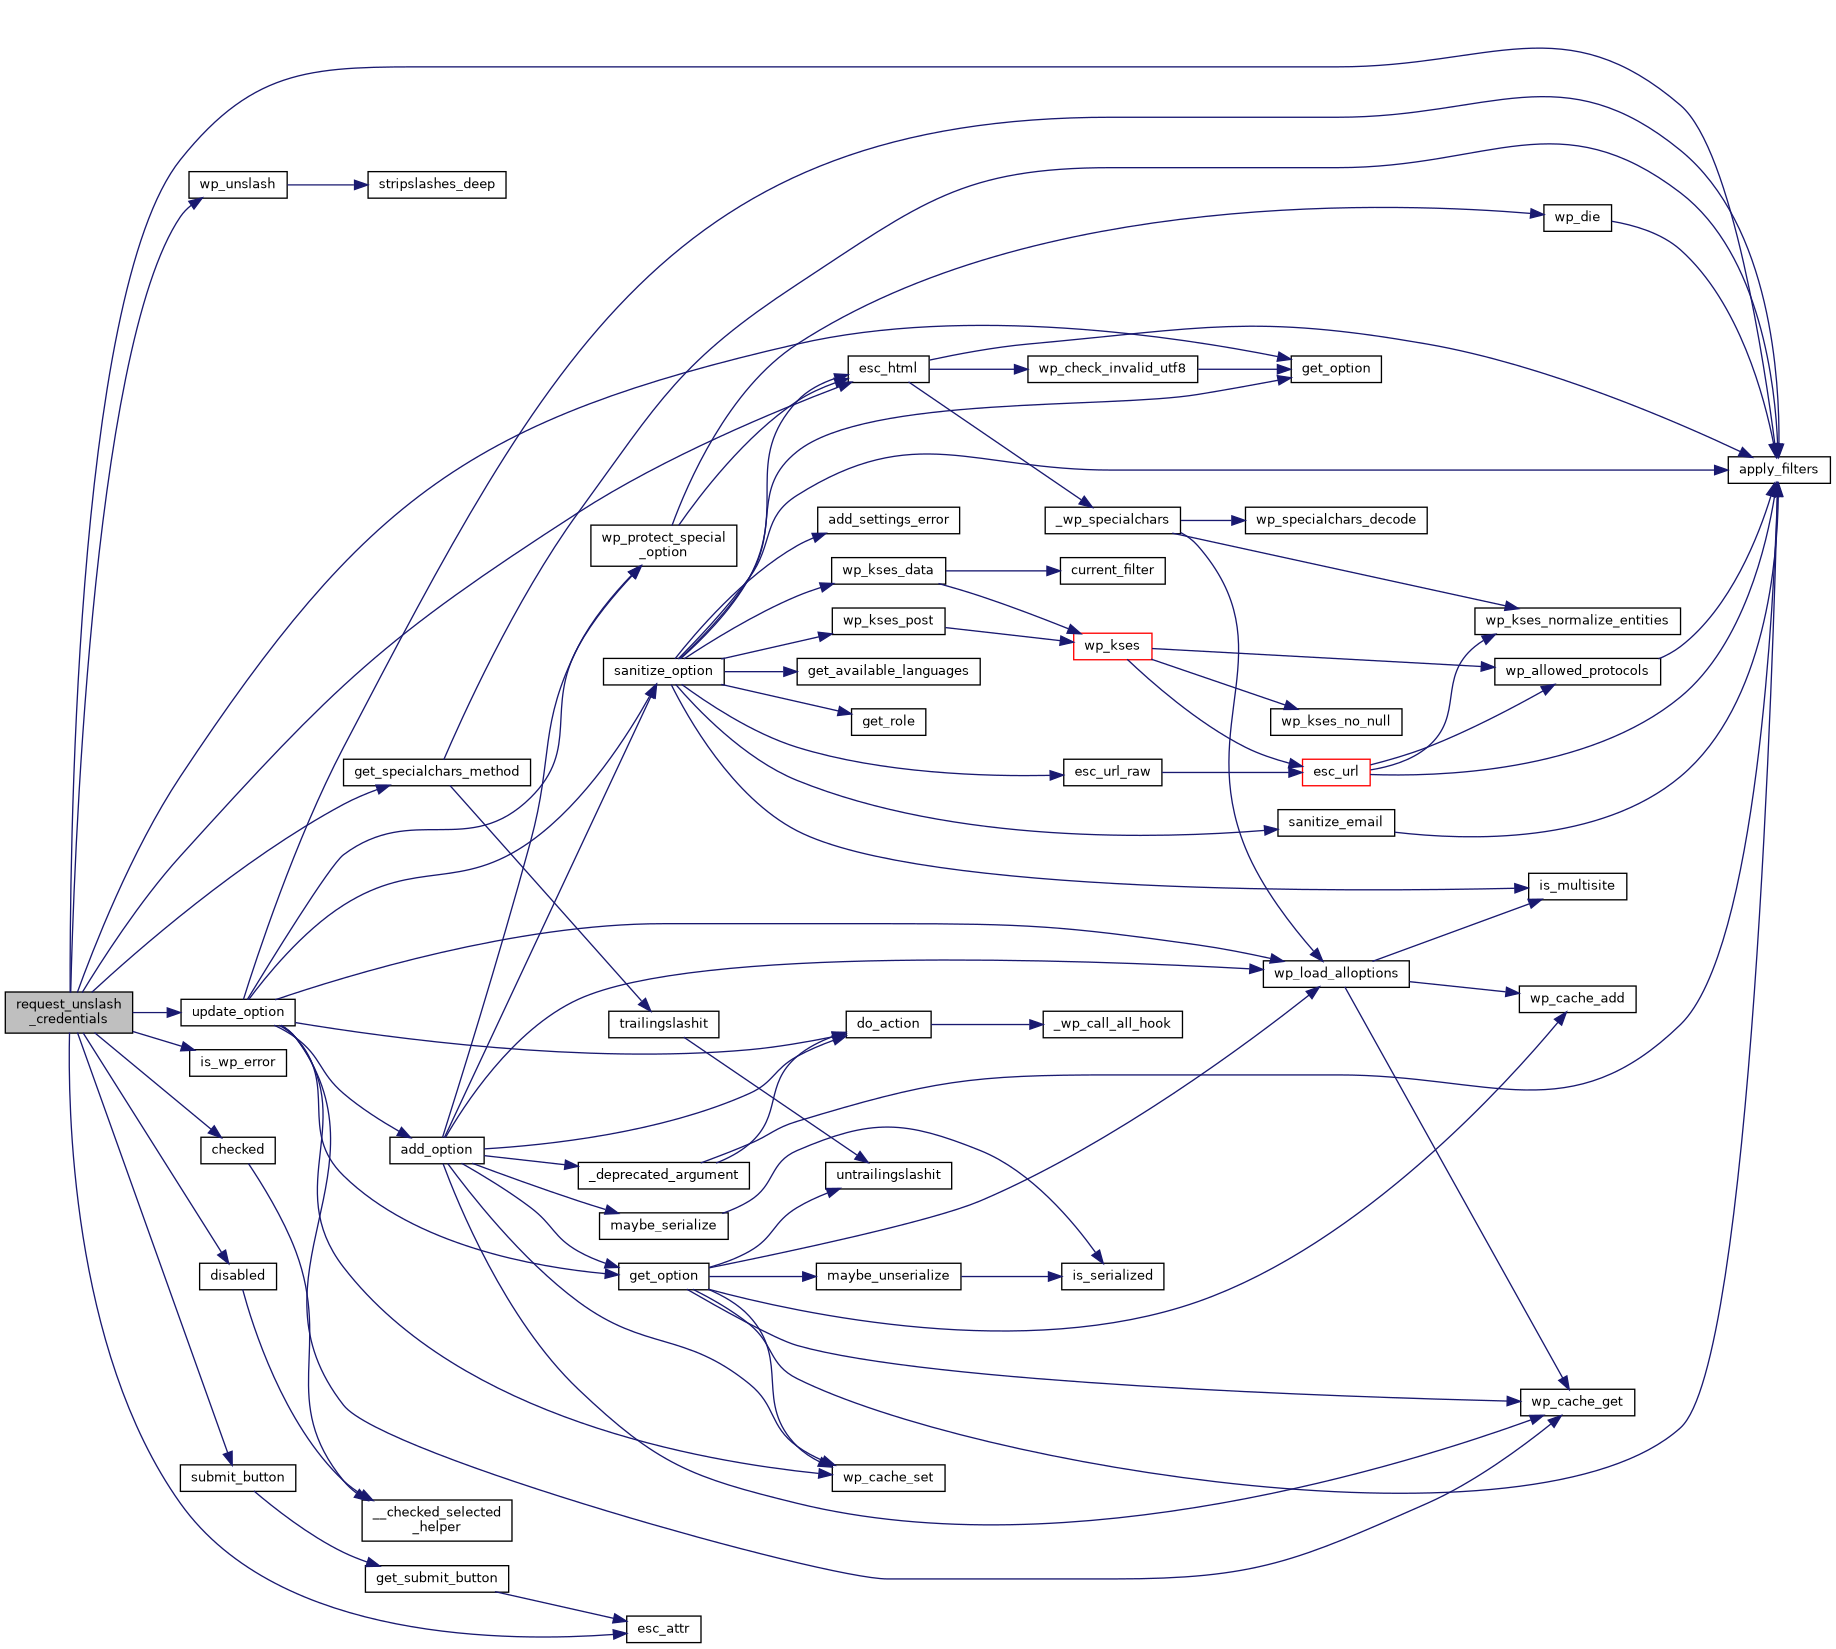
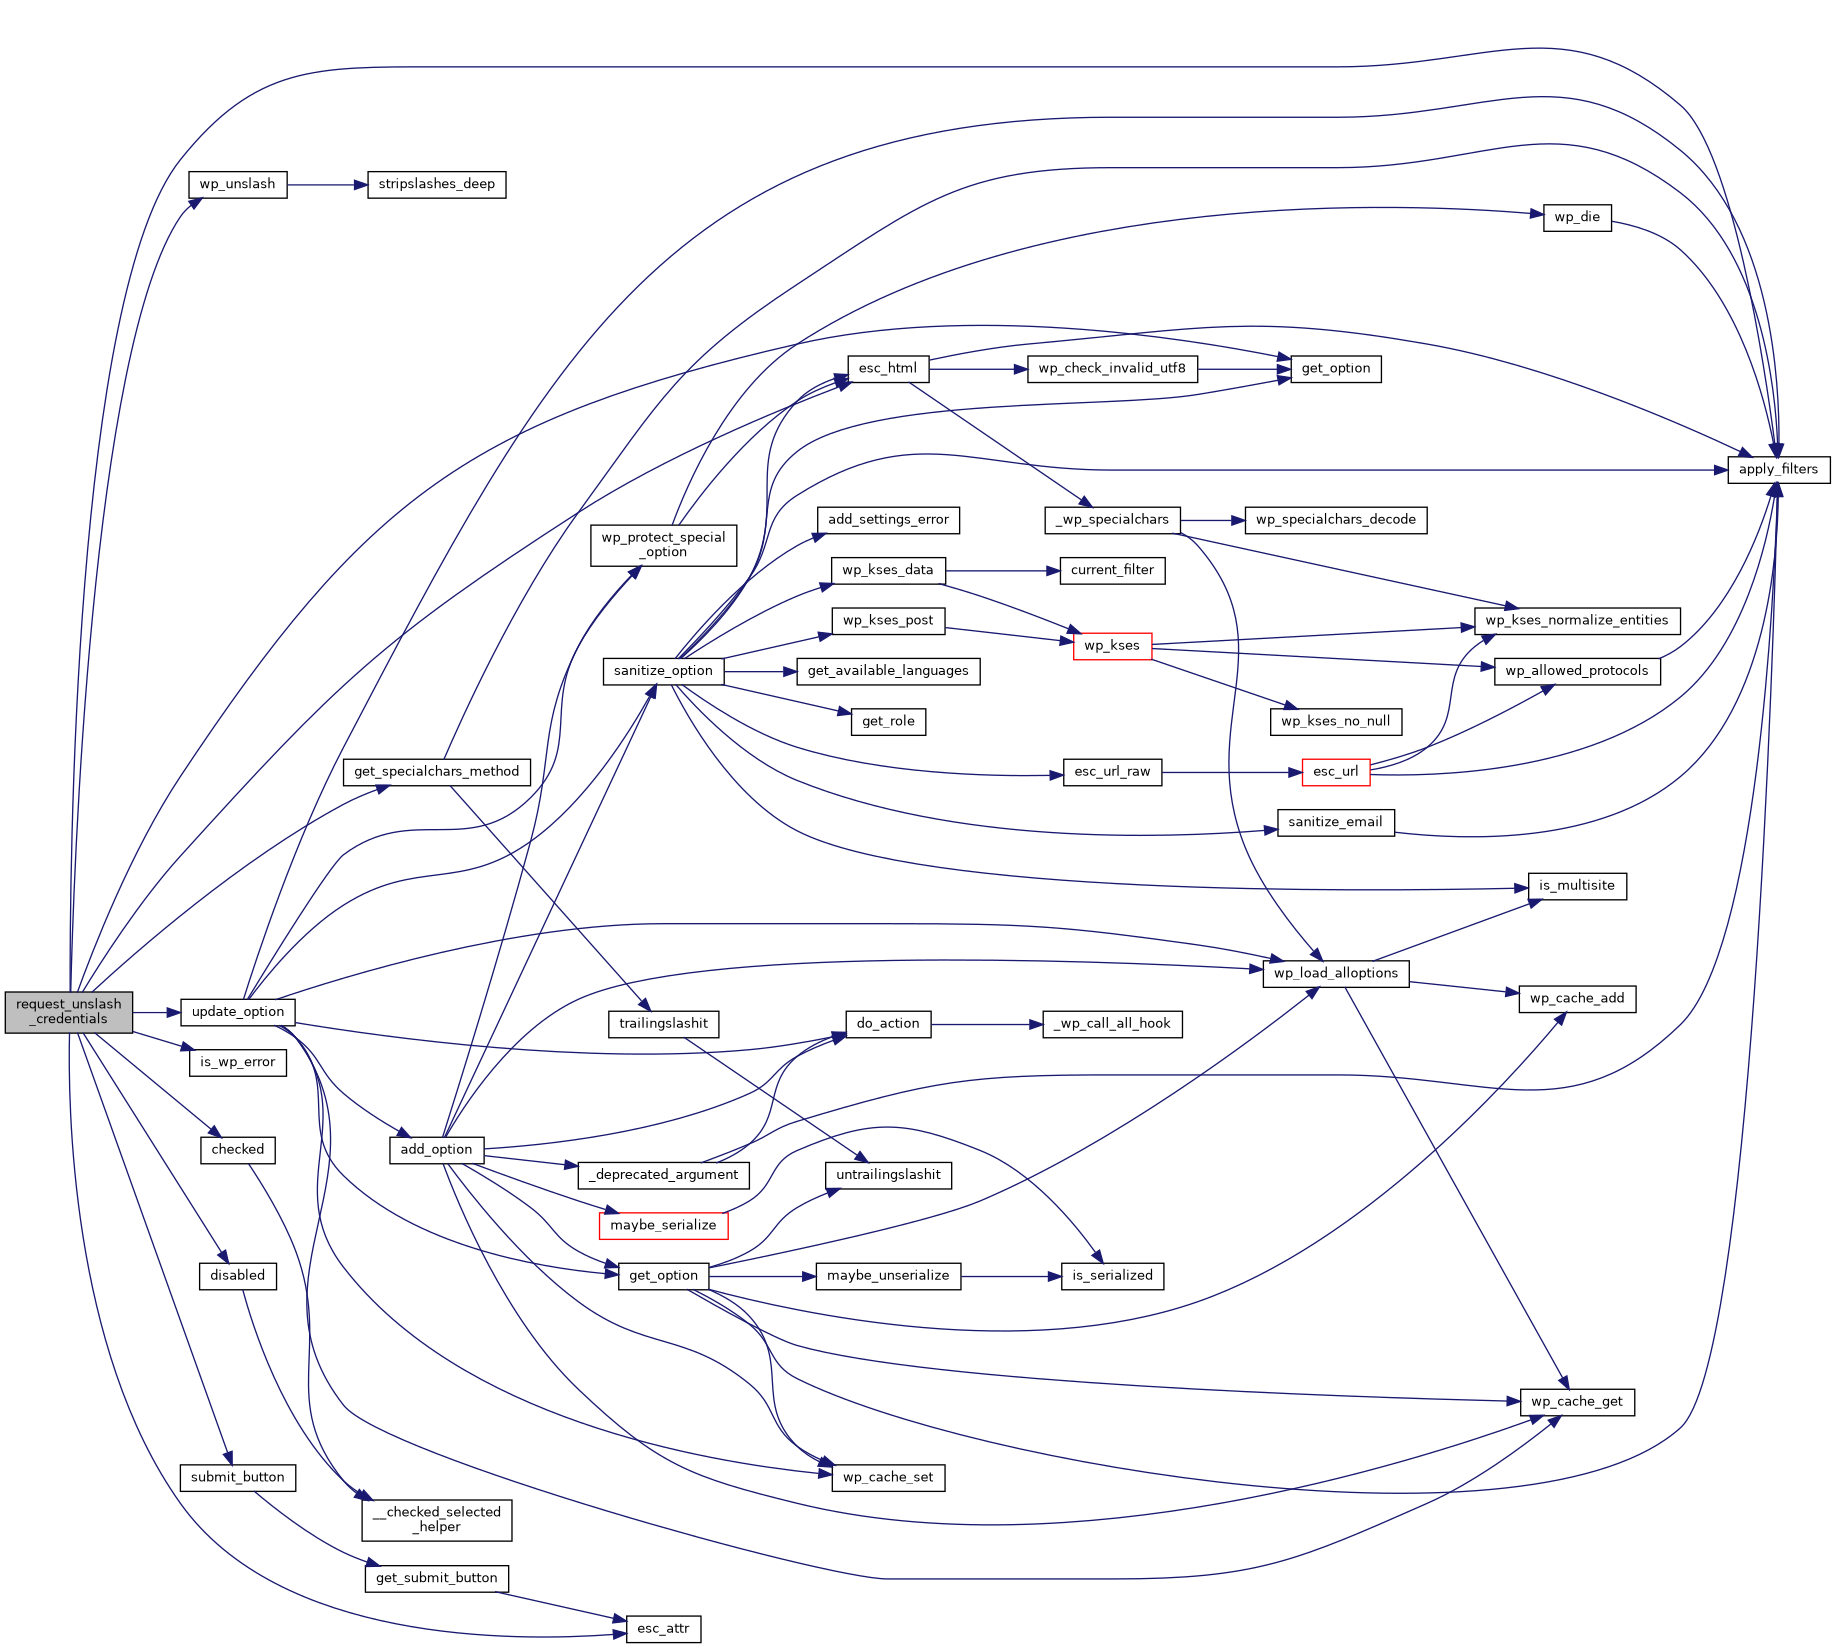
(1202, 721) -> (1307, 636)
(664, 1226) -> (664, 1226)
